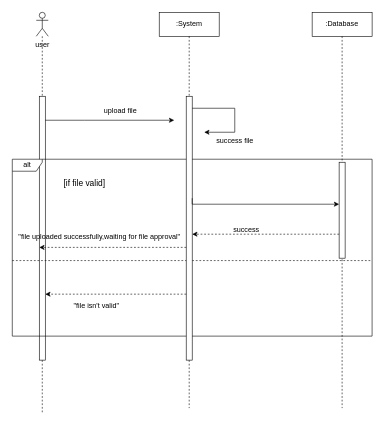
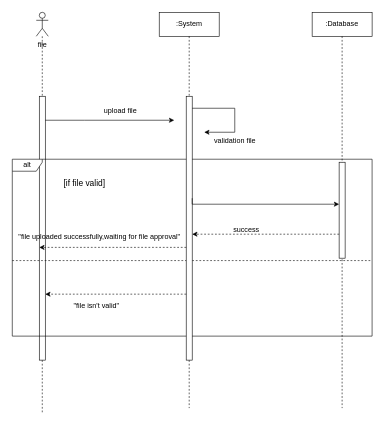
(43, 45) -> (43, 45)
(235, 141) -> (235, 141)
